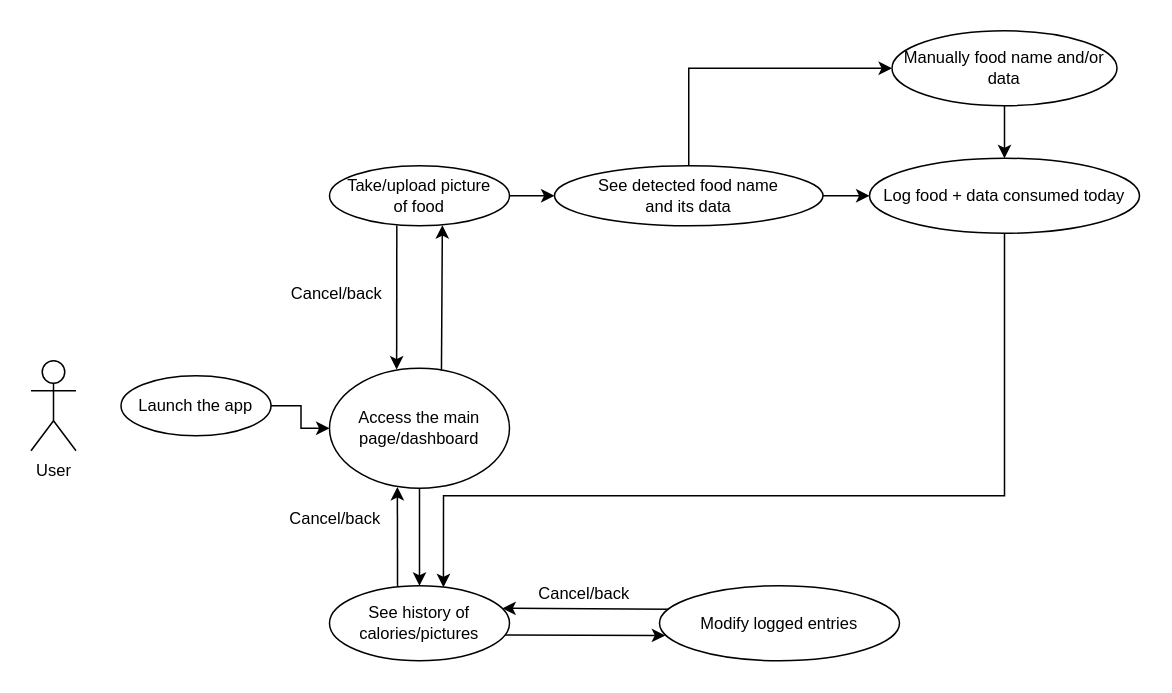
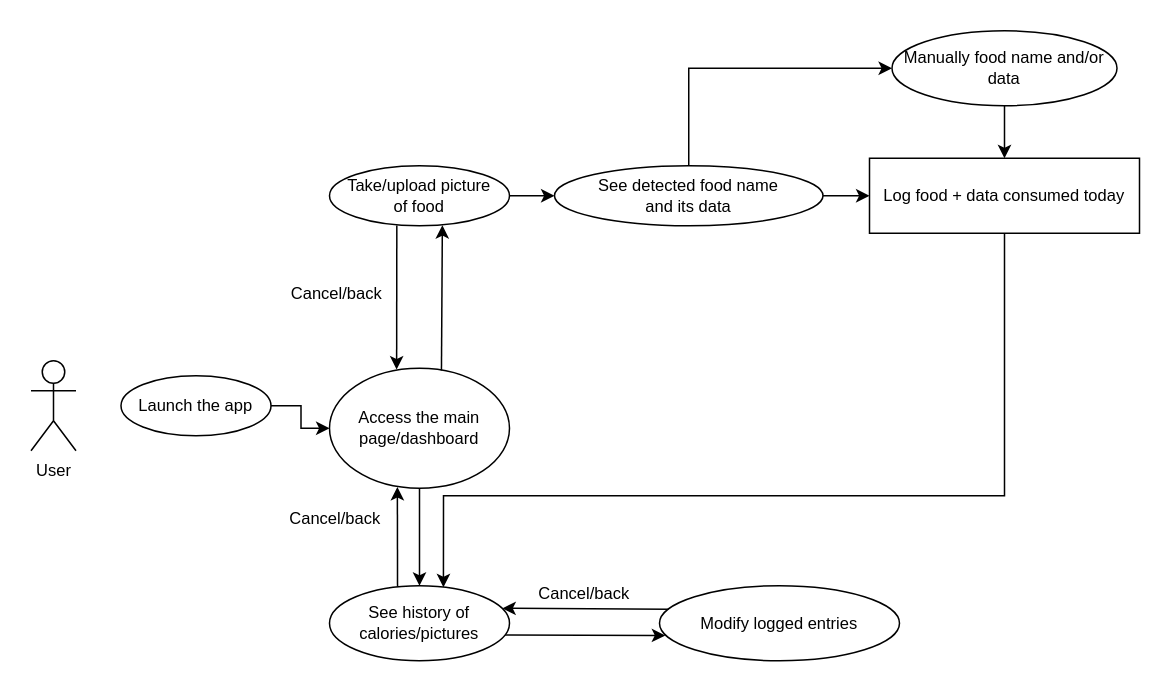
(1004, 196) -> (1004, 196)
